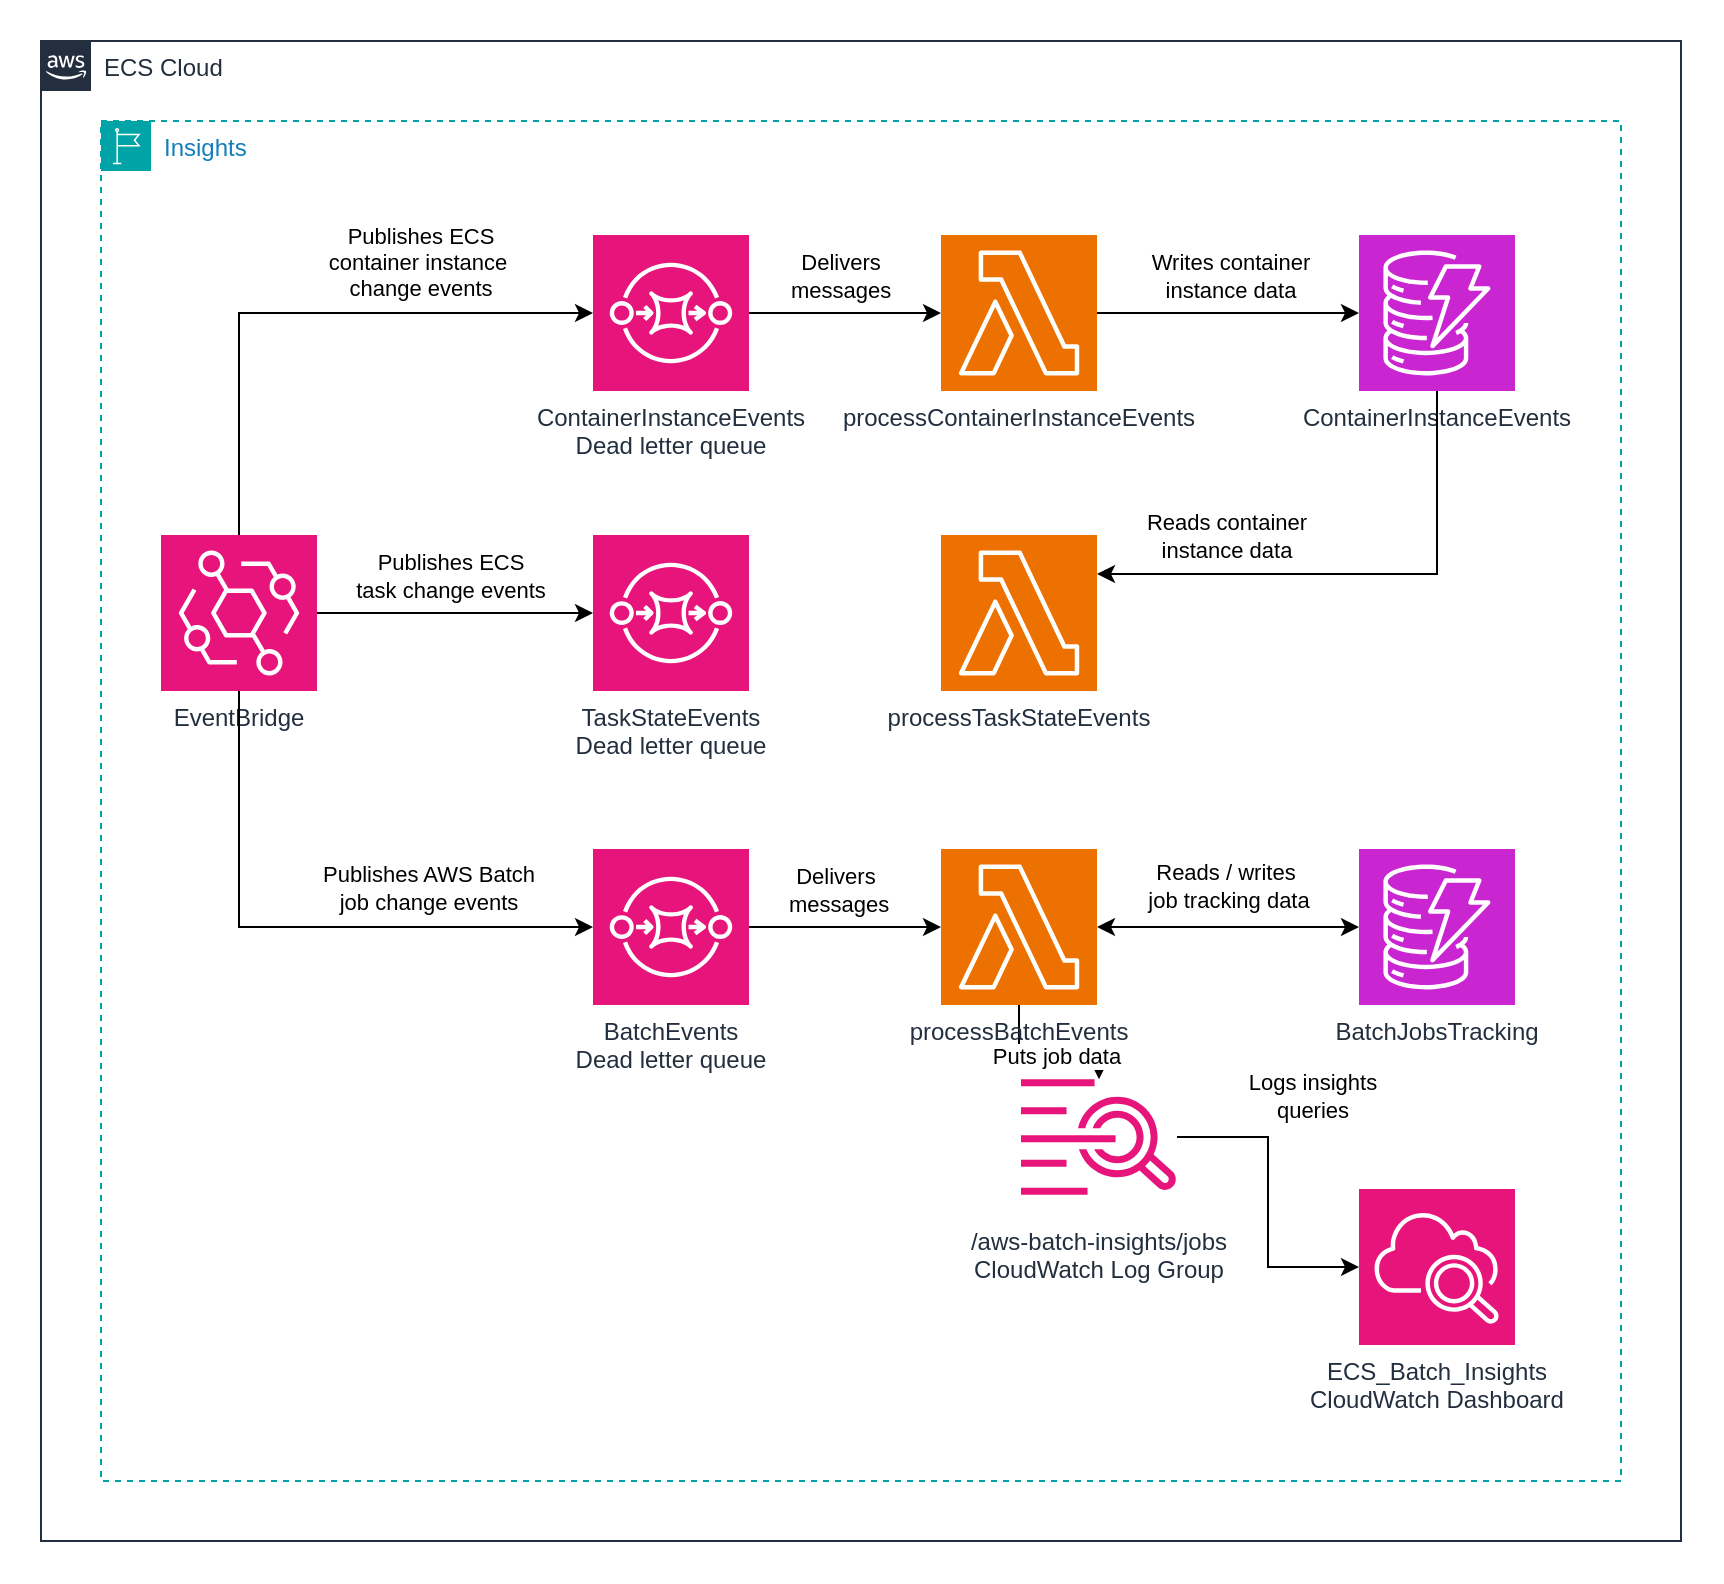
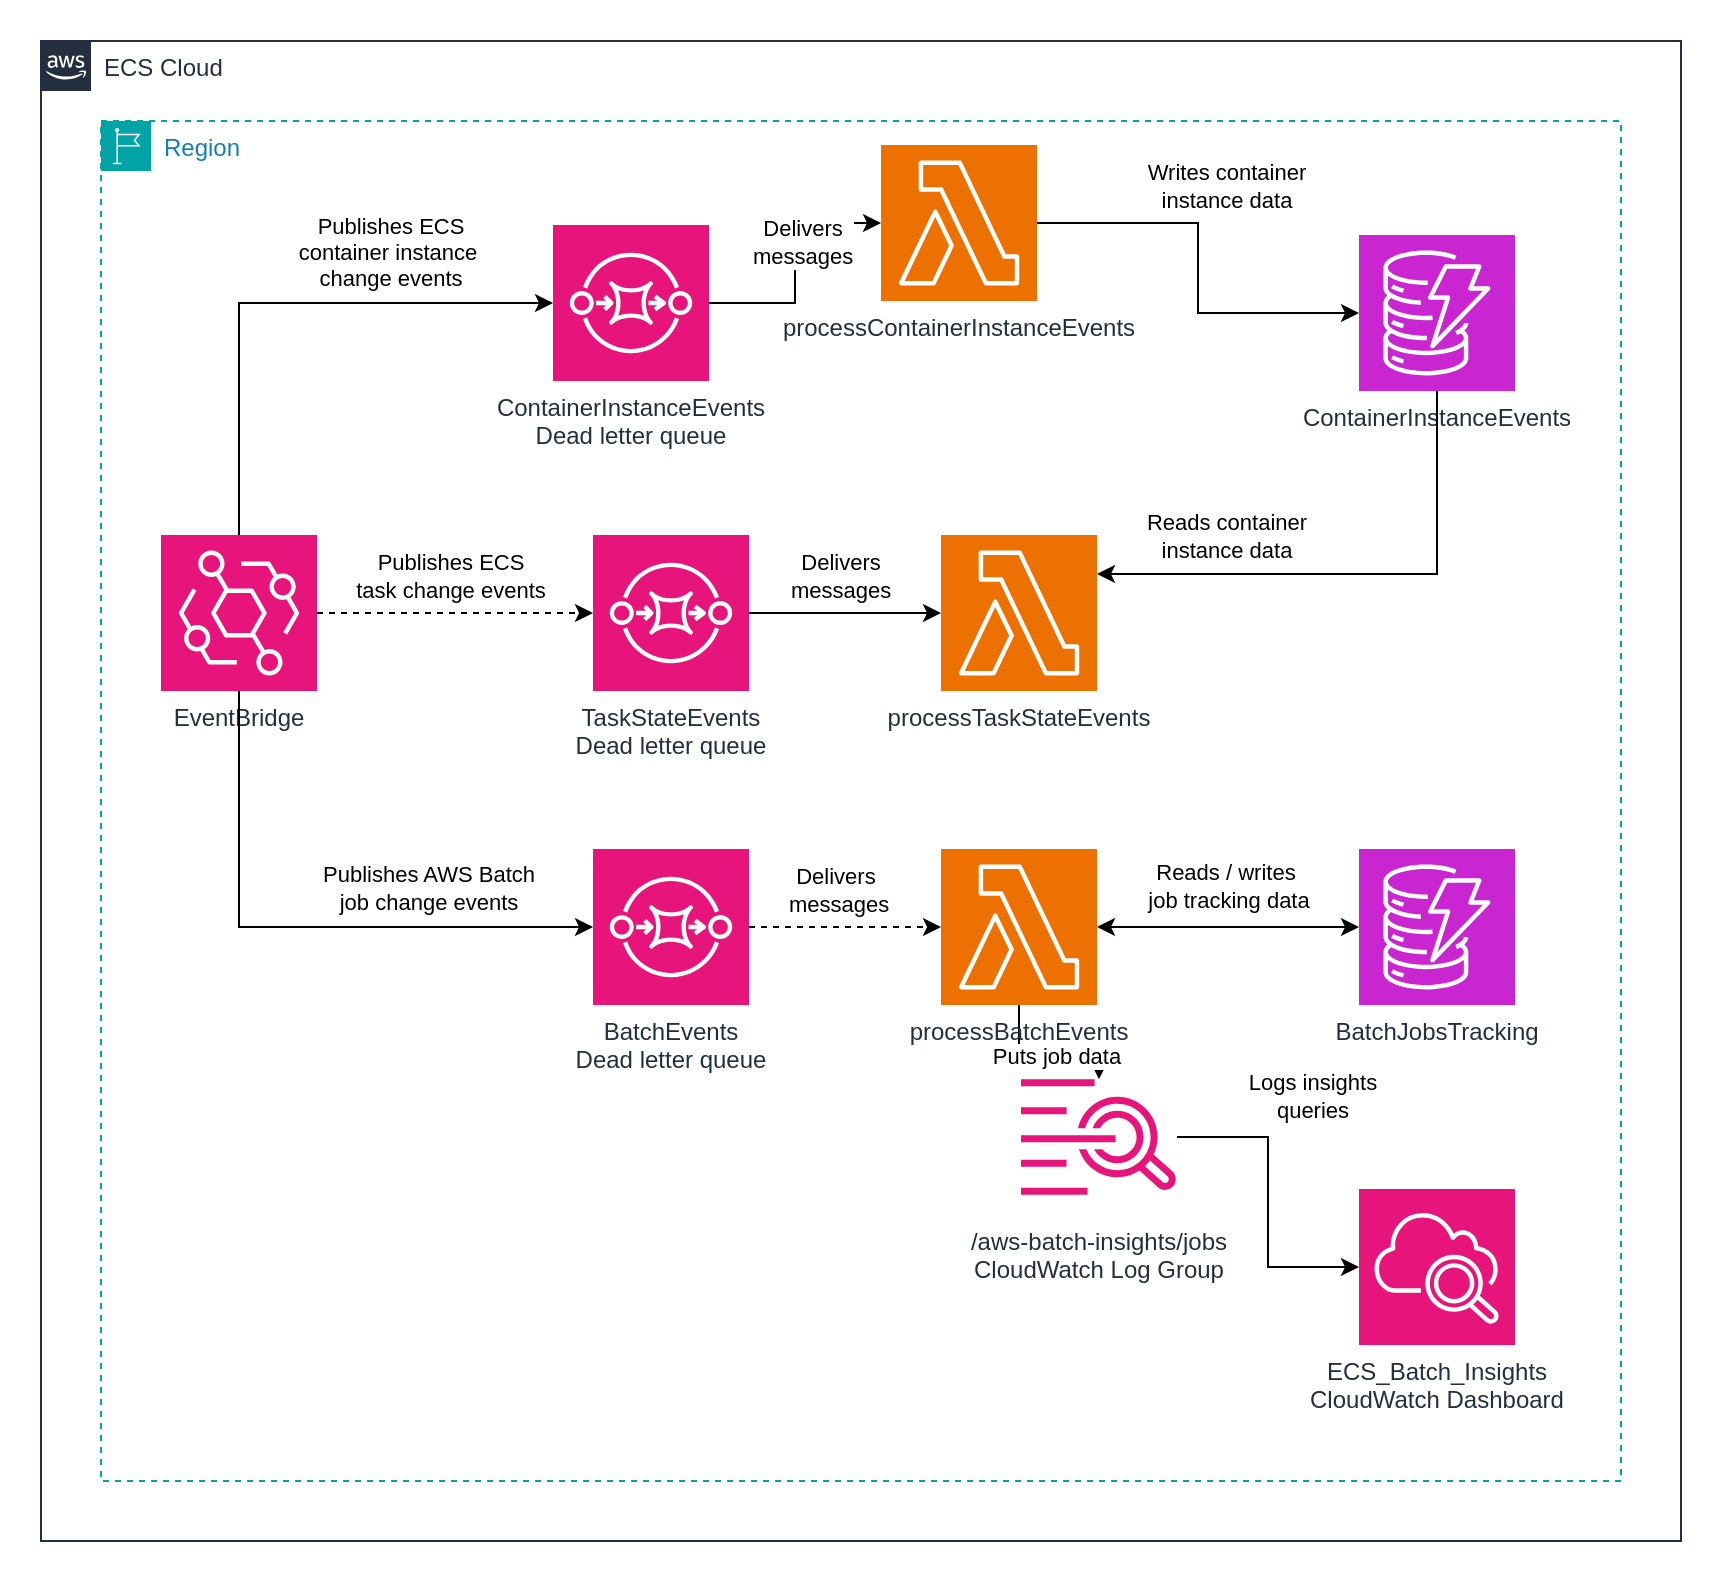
(216, 149) -> (202, 149)
(671, 313) -> (631, 303)
(1019, 313) -> (959, 223)
(450, 613) -> (450, 613)
none -> (838, 613)
(840, 927) -> (840, 927)
